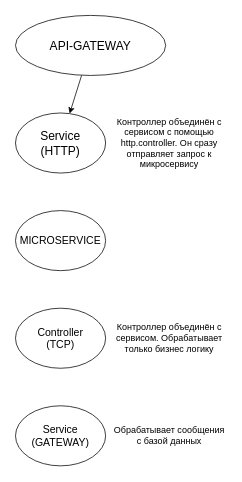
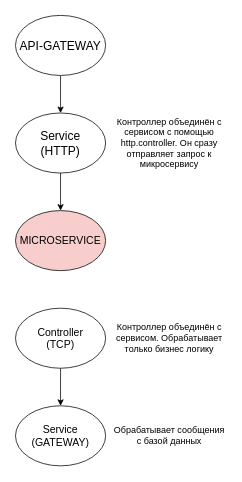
(90, 45) -> (60, 45)
none -> (60, 189)
(60, 240) -> (60, 240)
none -> (60, 384)
